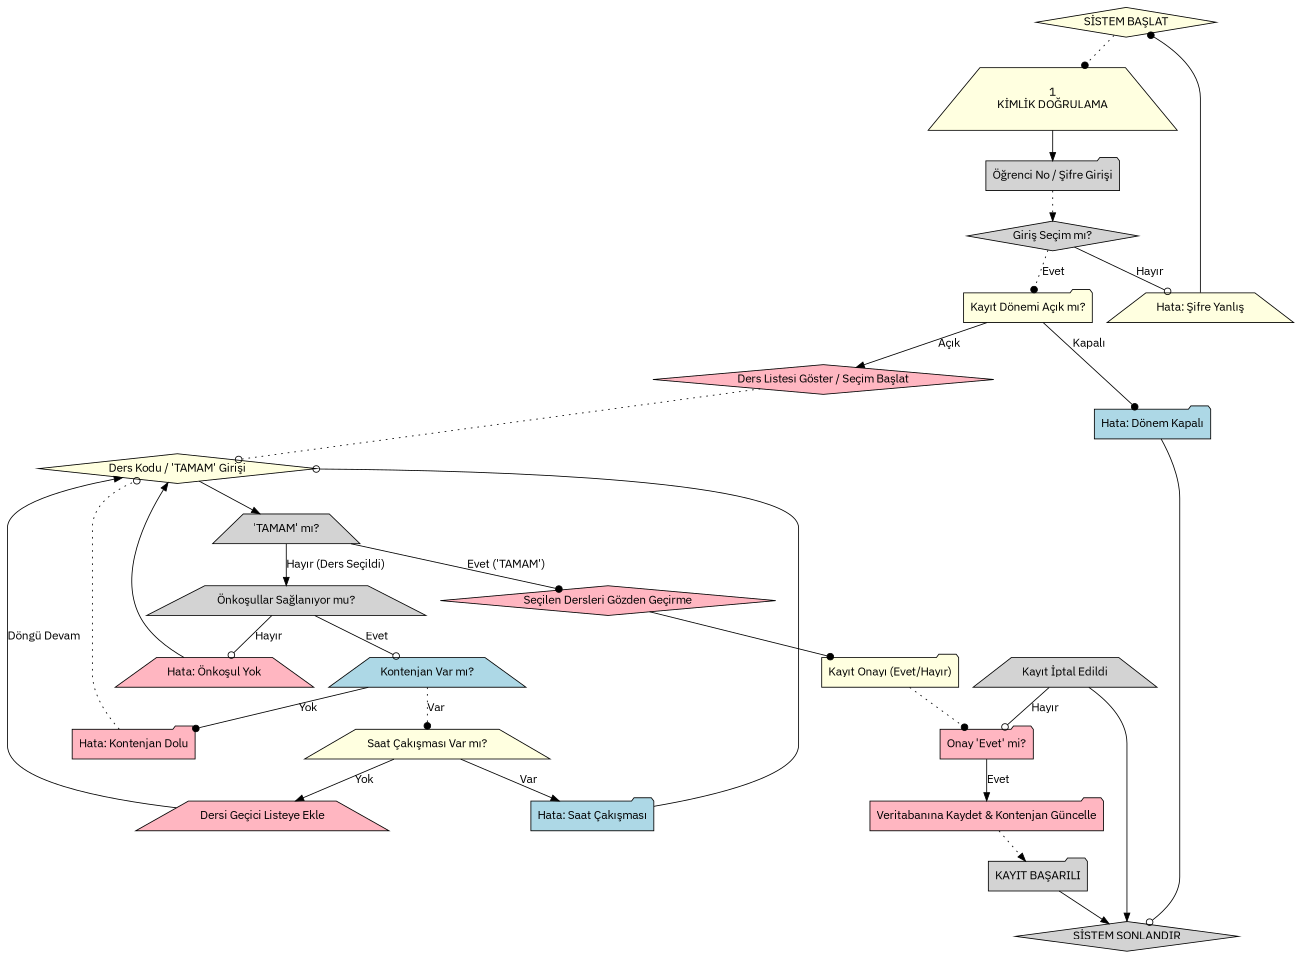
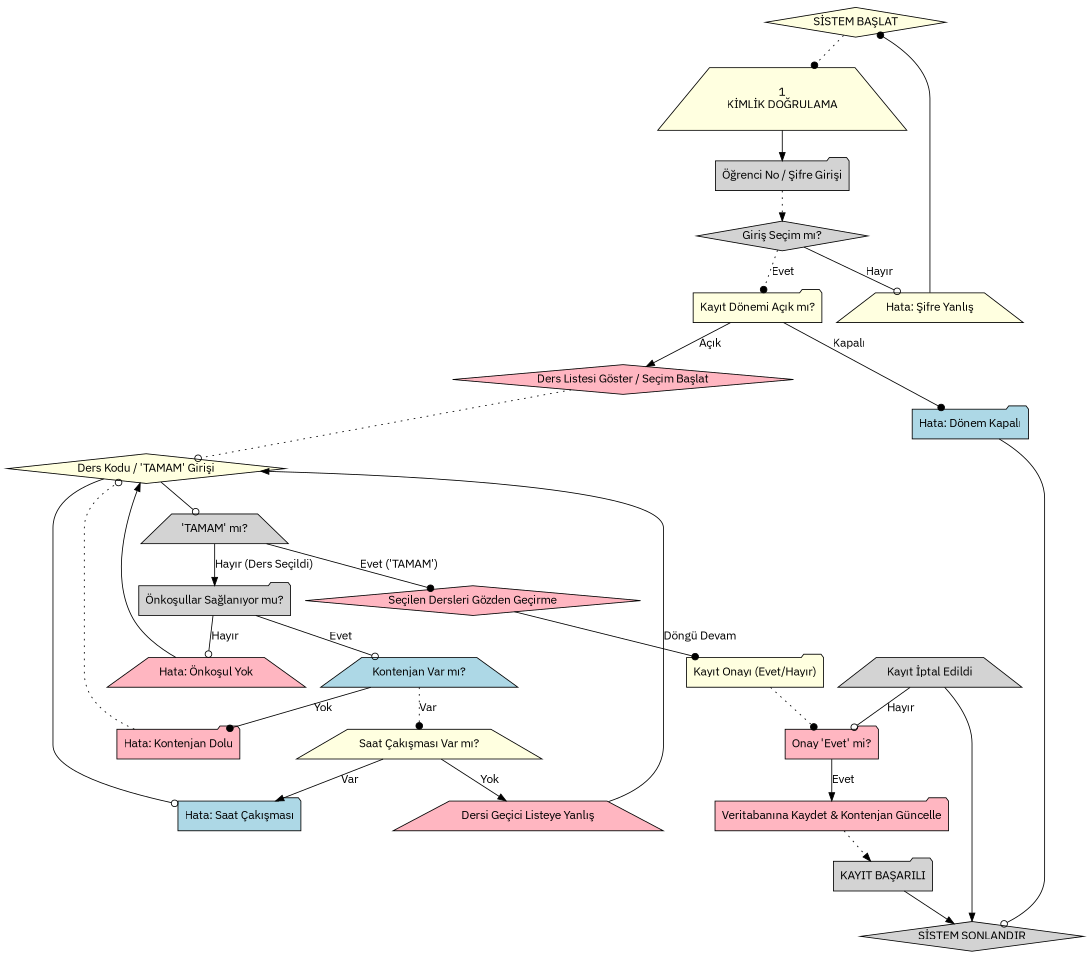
(226, 495) -> (177, 496)
(753, 500) -> (53, 667)
(286, 601) -> (215, 601)
(262, 816) -> (528, 816)
